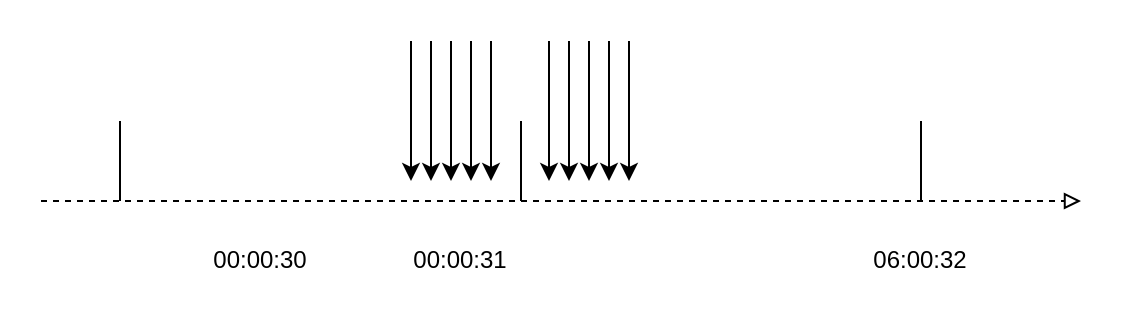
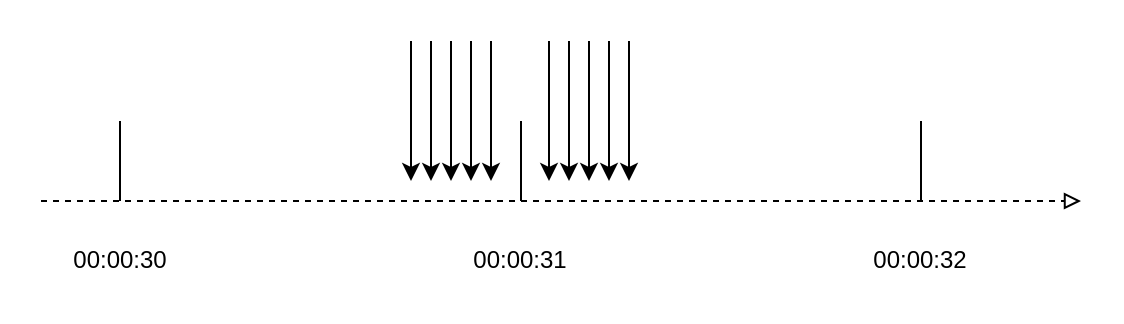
(261, 261) -> (121, 261)
(461, 261) -> (521, 261)
(921, 261) -> (921, 261)
